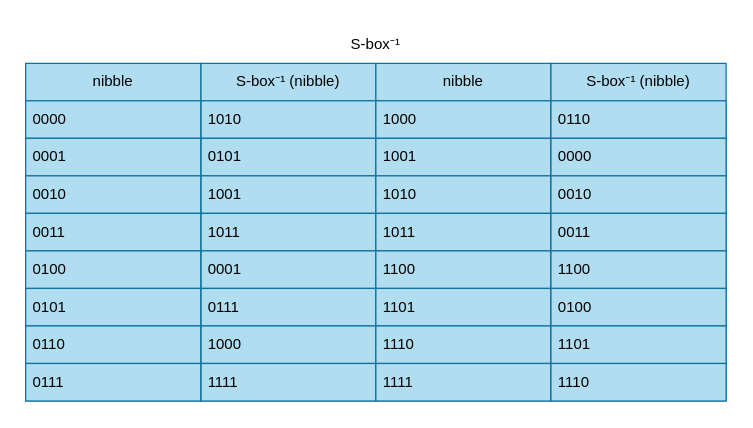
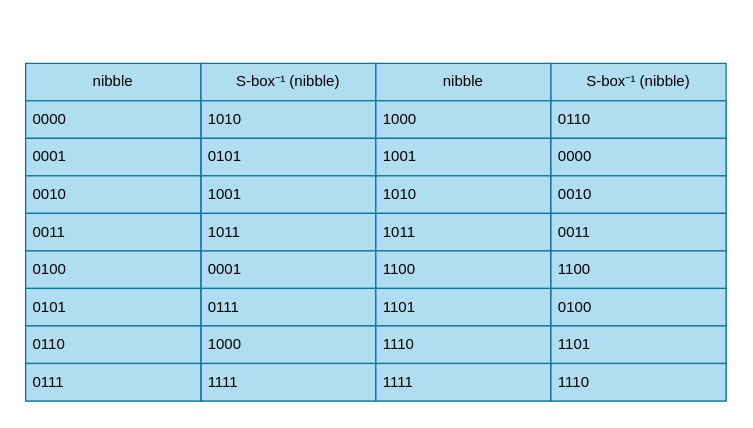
(376, 44) -> none
